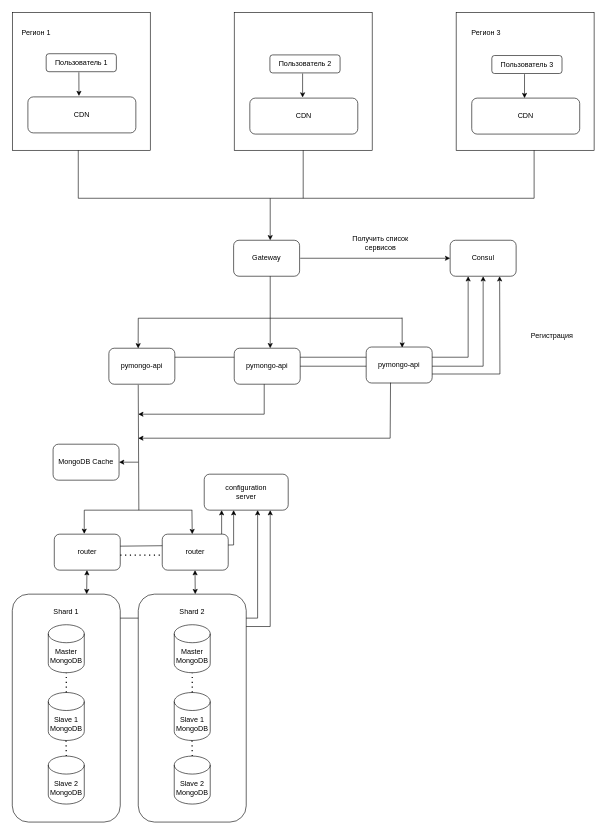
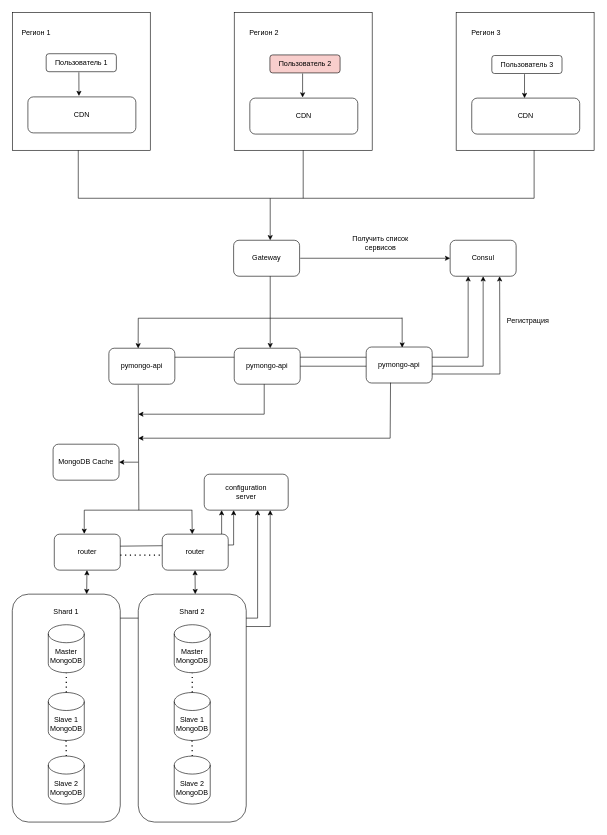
none -> (264, 33)
(305, 64) -> (305, 64)
(552, 336) -> (528, 321)
